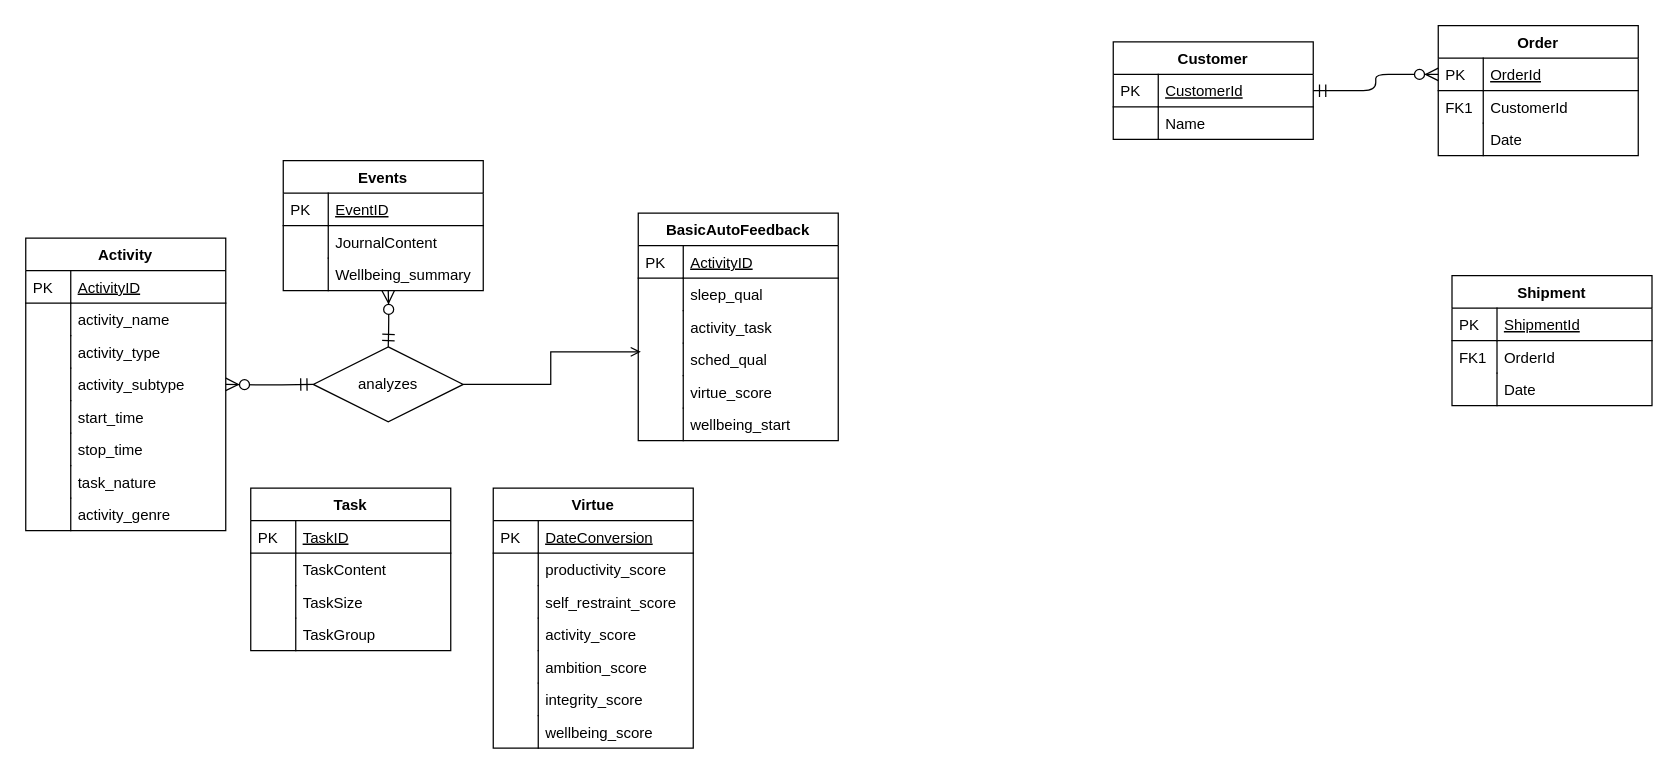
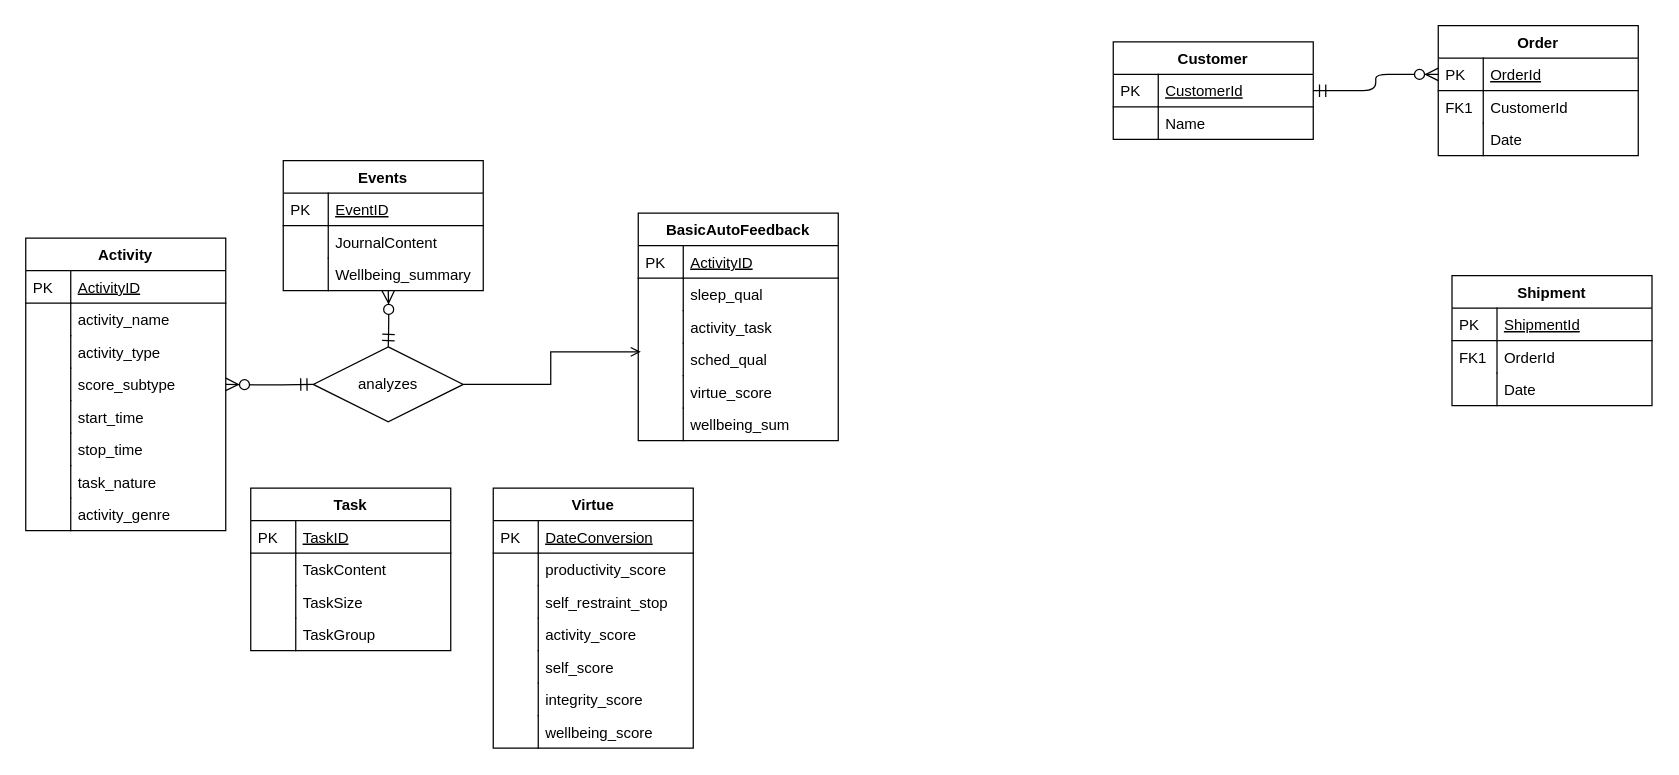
(141, 385) -> (132, 385)
(747, 425) -> (739, 425)
(625, 603) -> (621, 603)
(600, 668) -> (585, 668)
